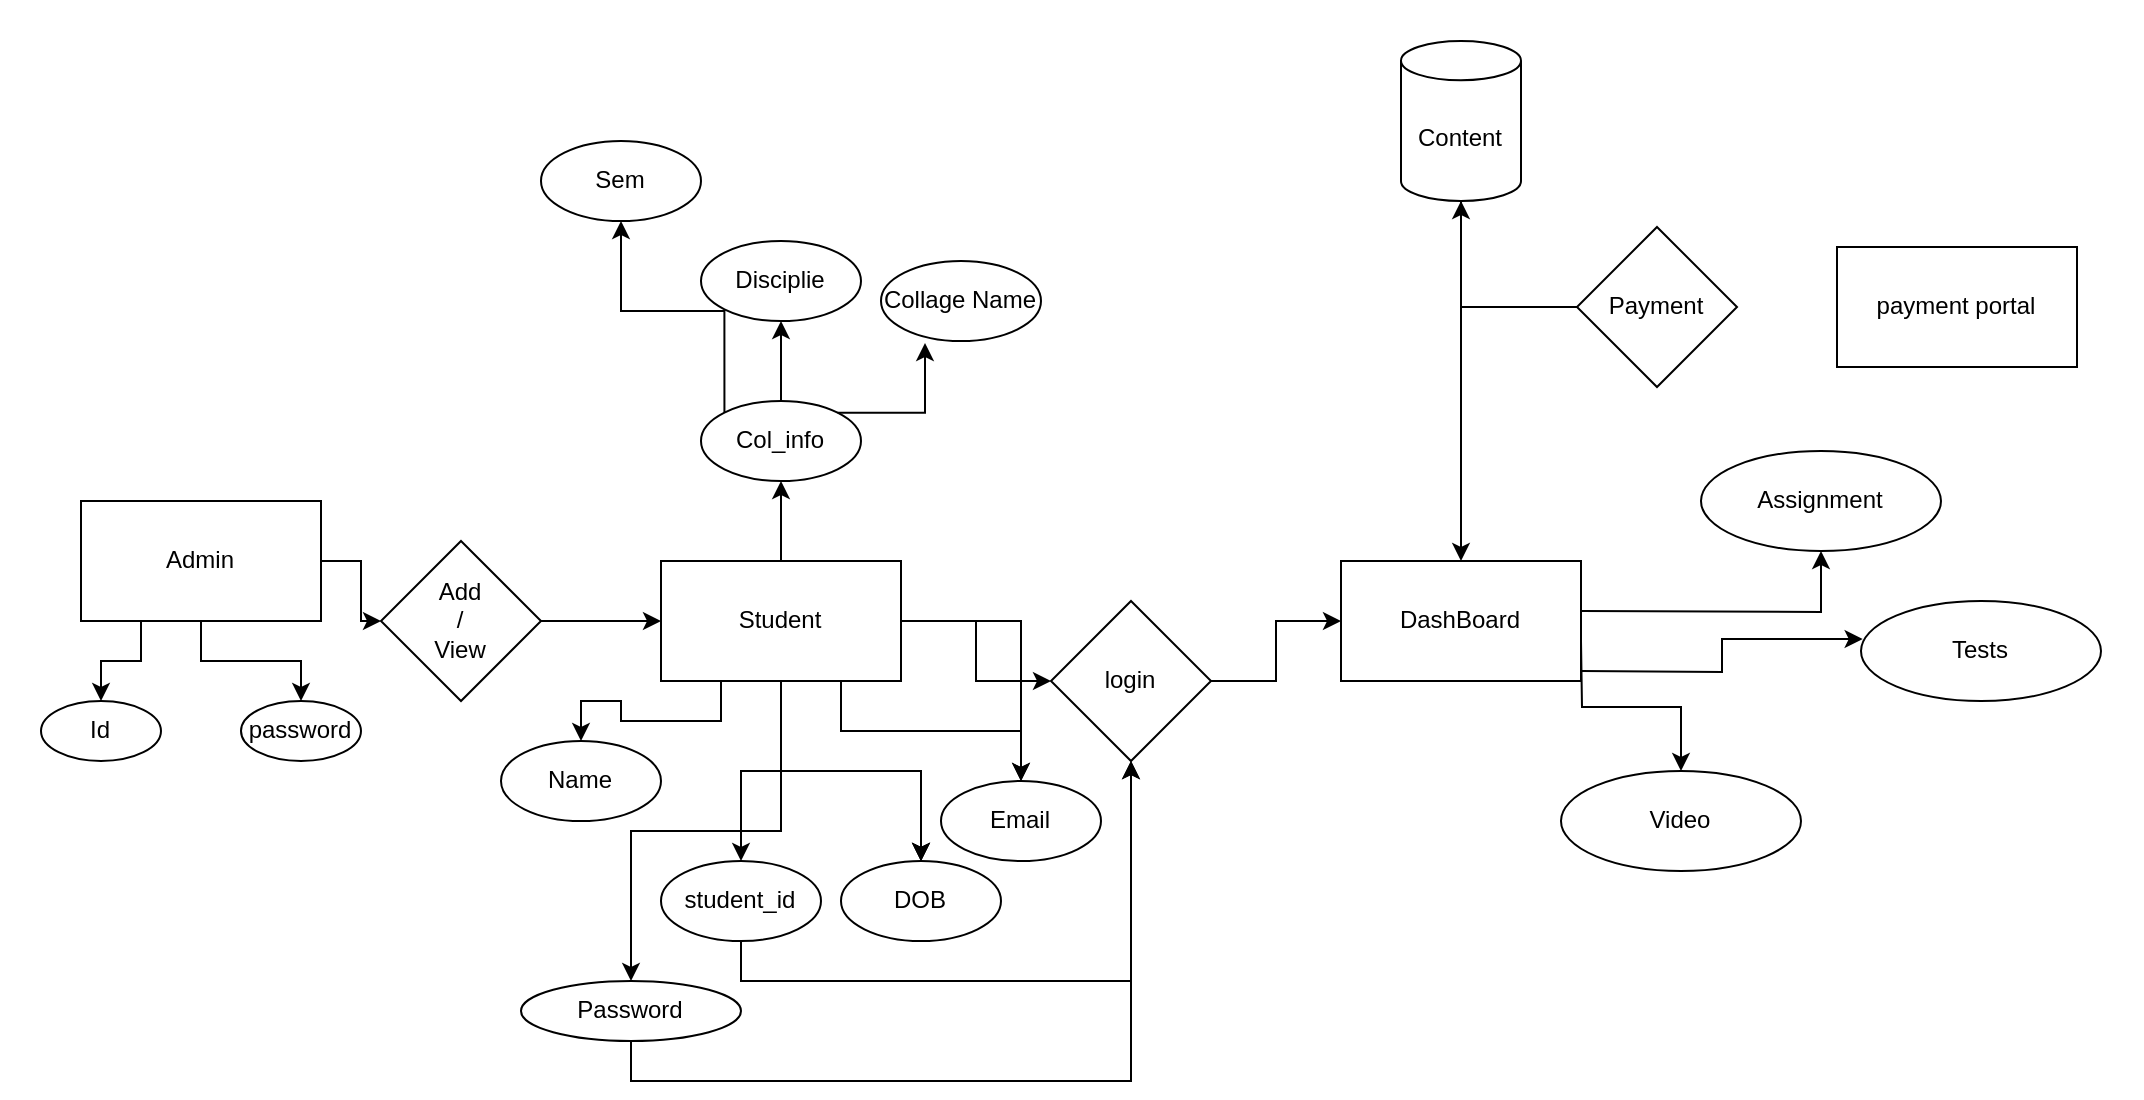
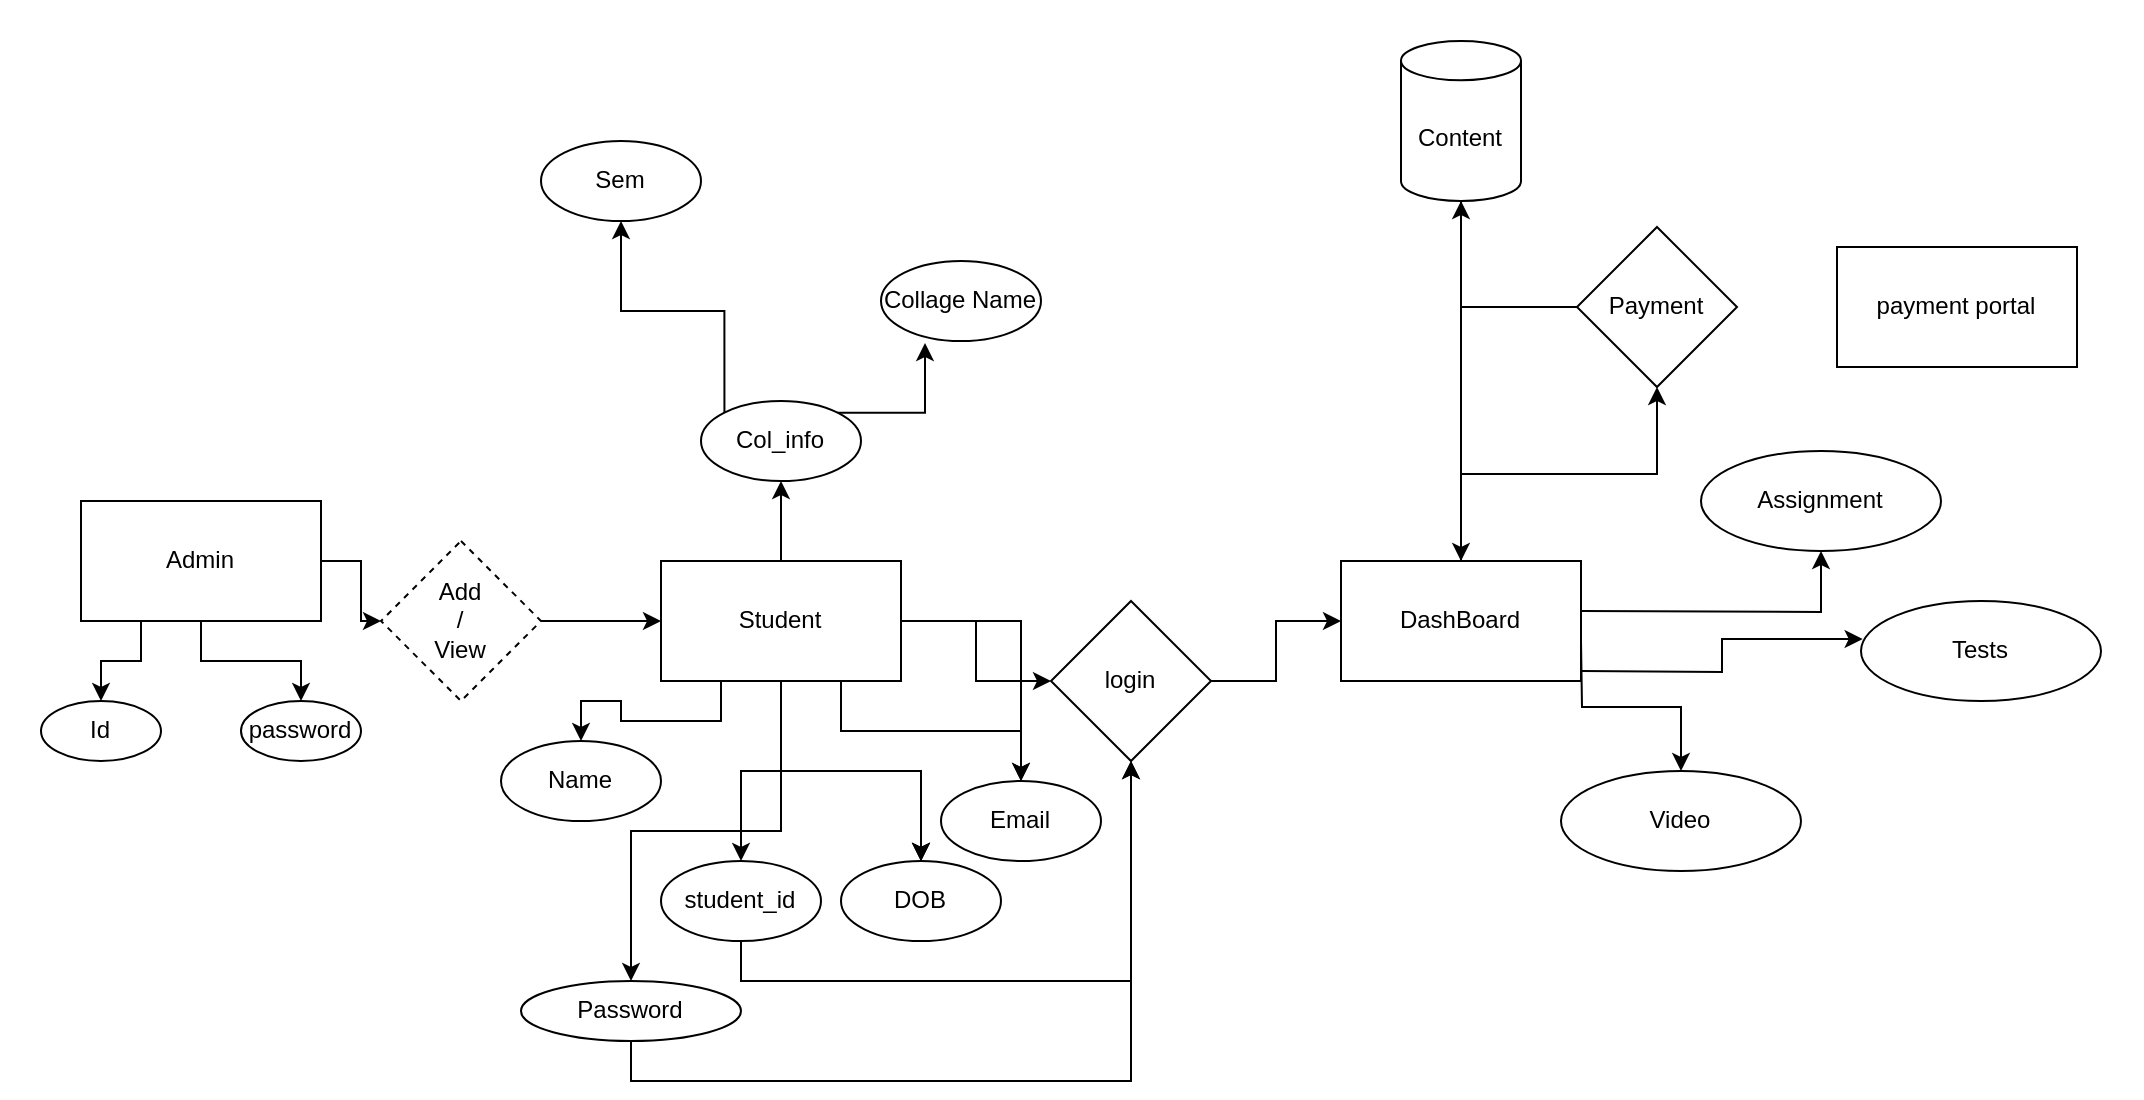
(781, 281) -> none
(781, 368) -> none
none -> (1598, 474)
(461, 621) -> (461, 621)
